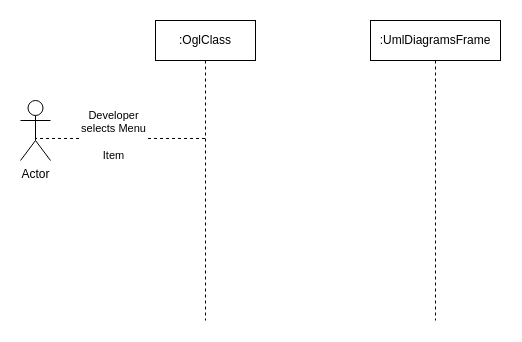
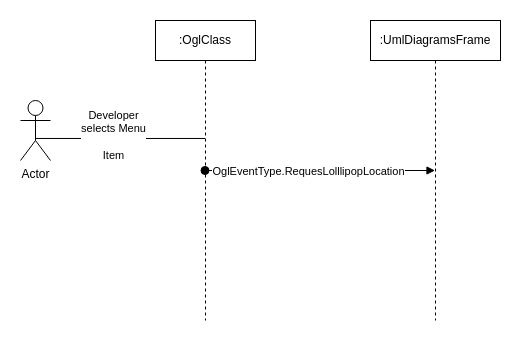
(174, 138) -> (174, 138)
none -> (317, 171)
